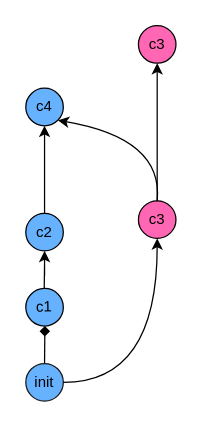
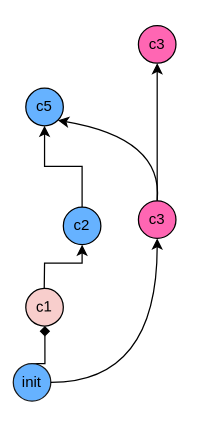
(44, 107) -> (44, 107)
(44, 232) -> (82, 226)
(44, 307) -> (44, 307)
(44, 382) -> (32, 382)
